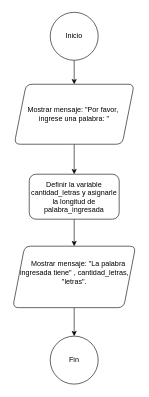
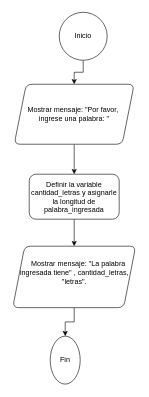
(74, 36) -> (83, 36)
(74, 360) -> (65, 360)
